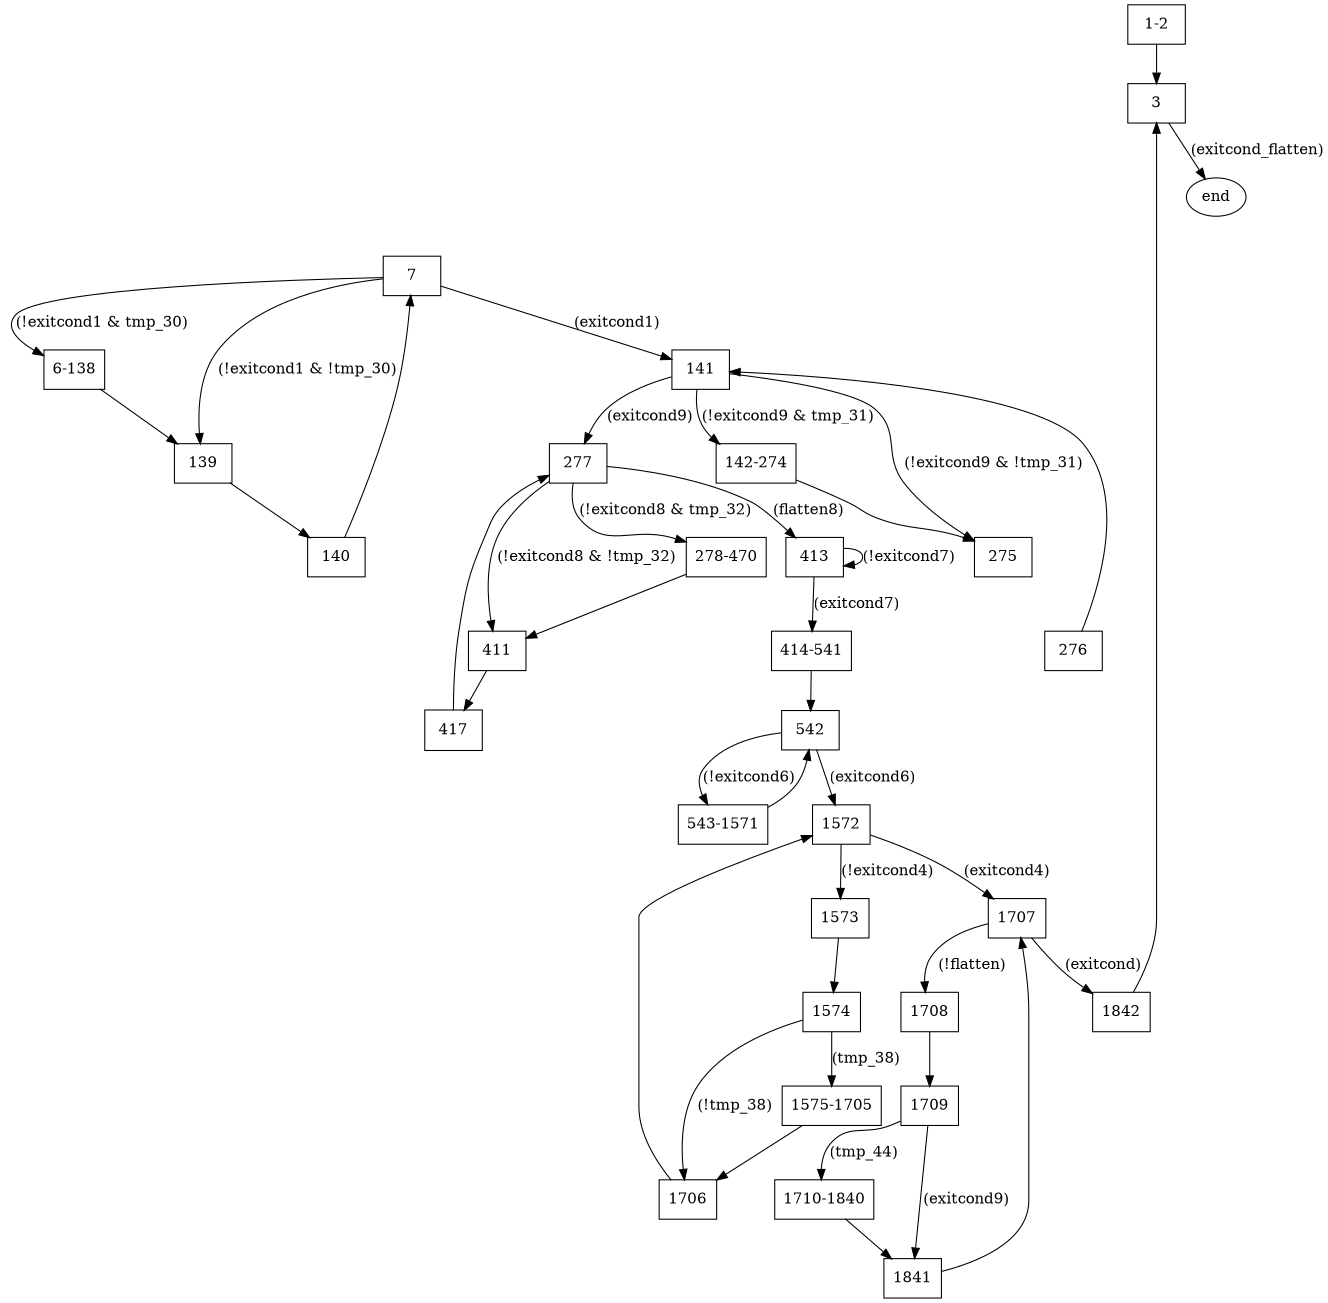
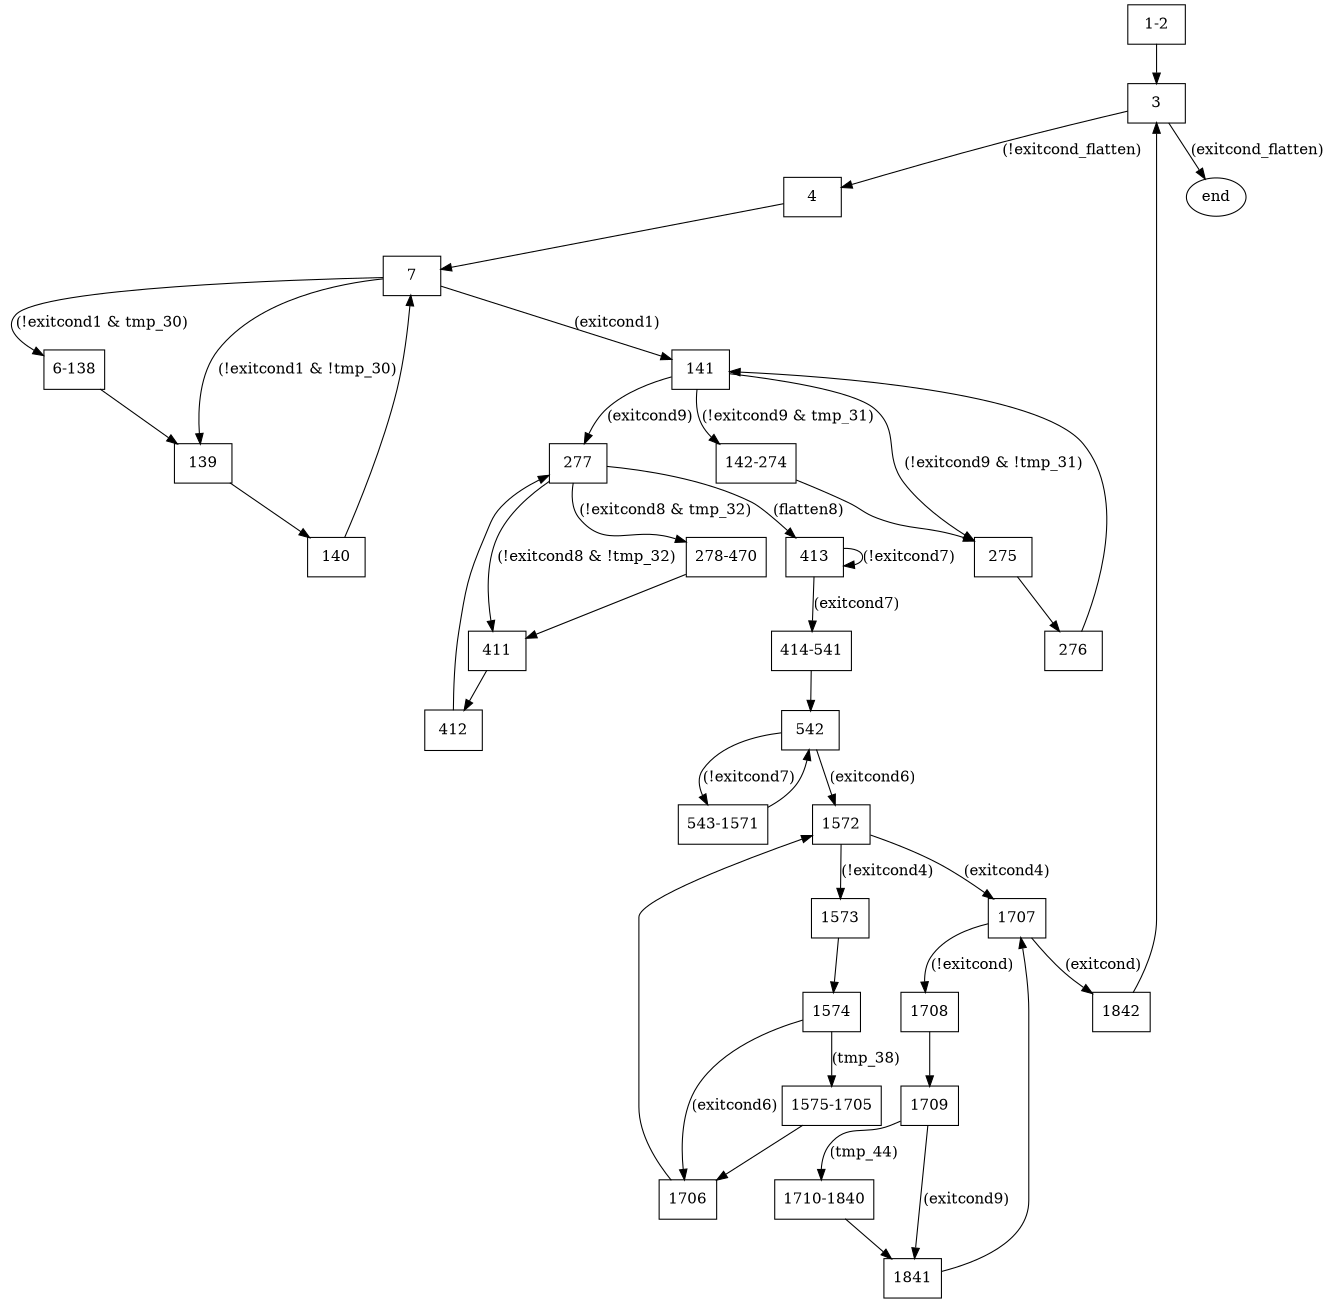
none -> (813, 197)
none -> (1035, 600)
(454, 730) -> (454, 730)
(749, 778) -> (749, 778)
(972, 965) -> (972, 965)
(735, 1106) -> (735, 1106)
